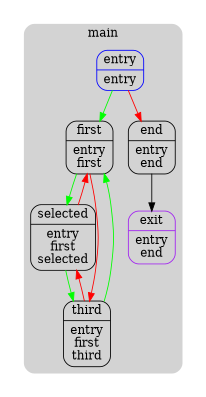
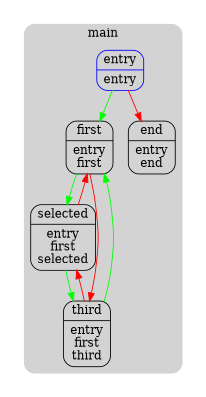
(152, 237) -> none
